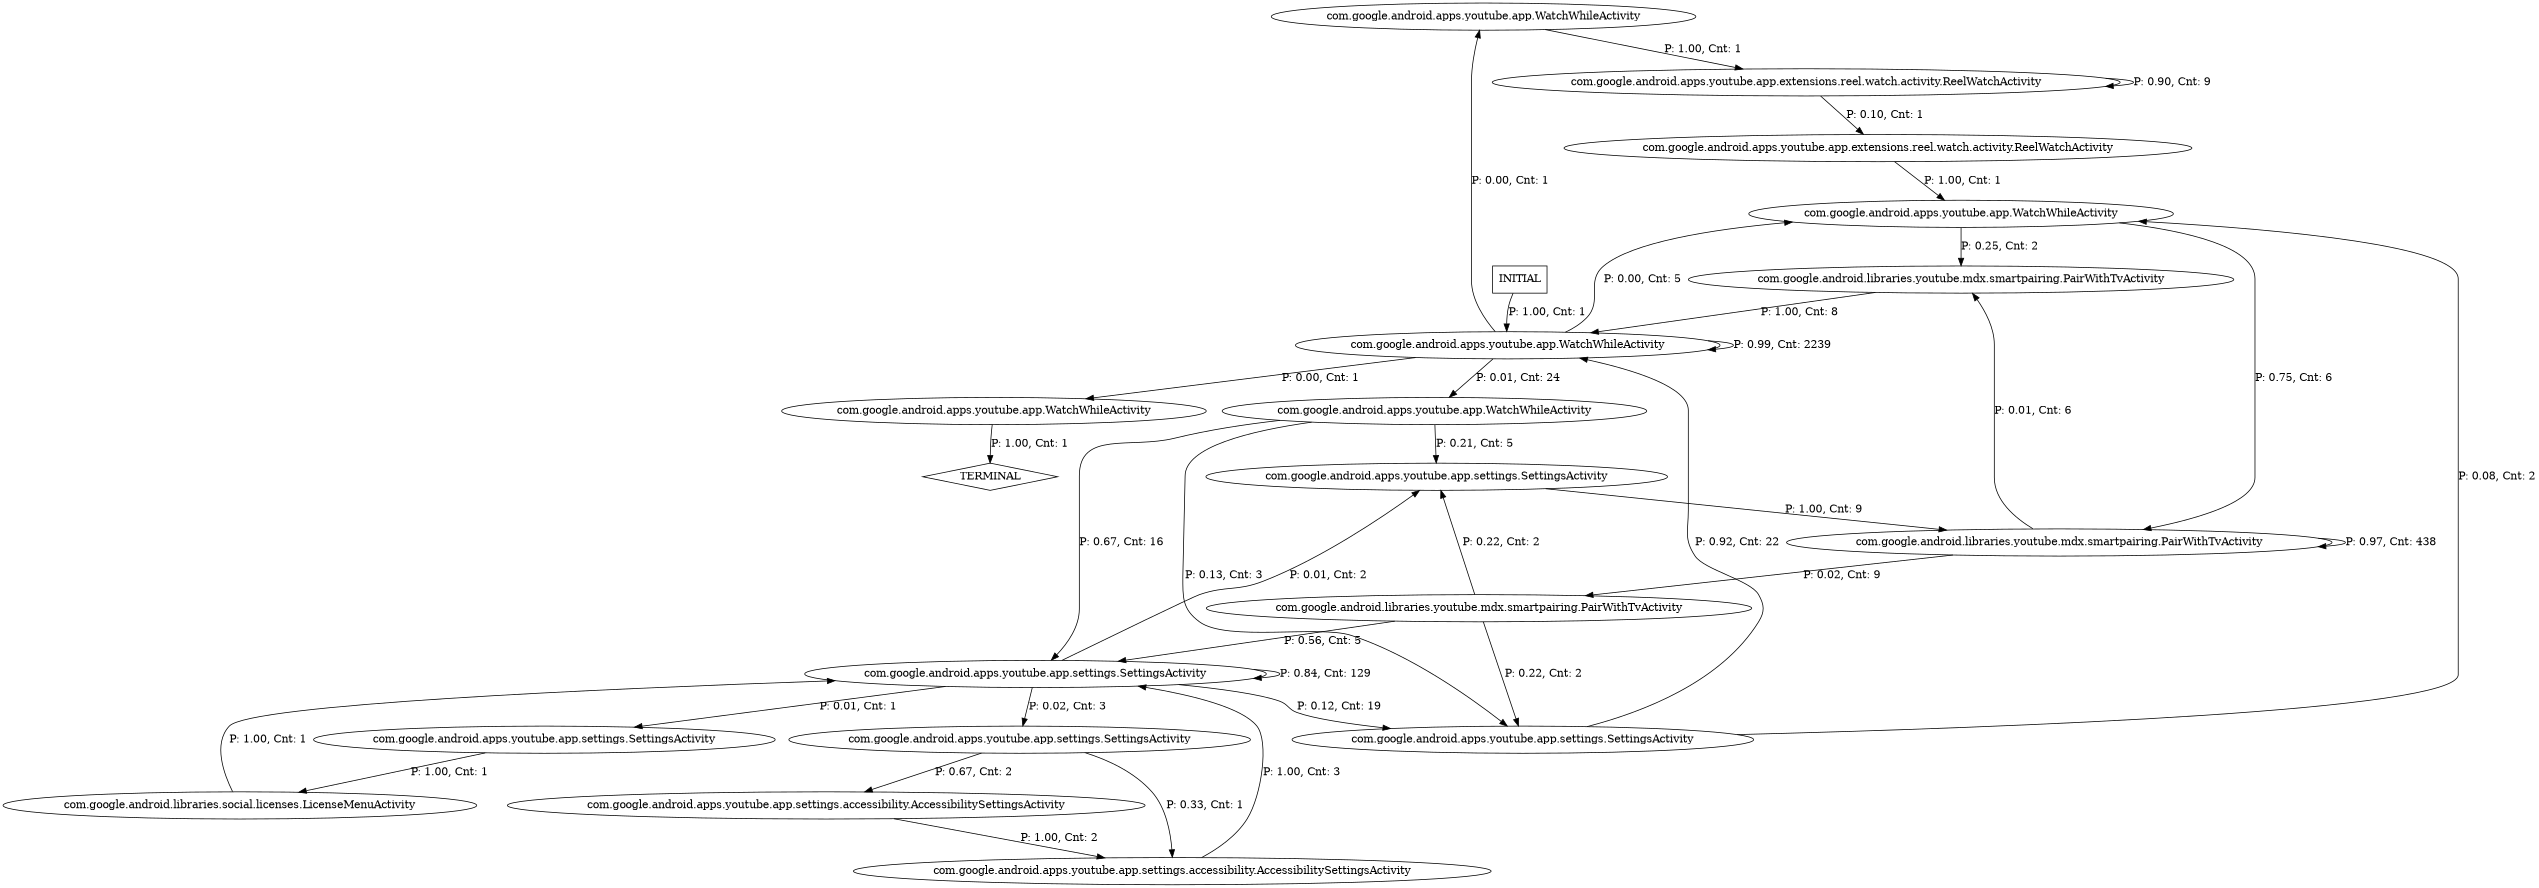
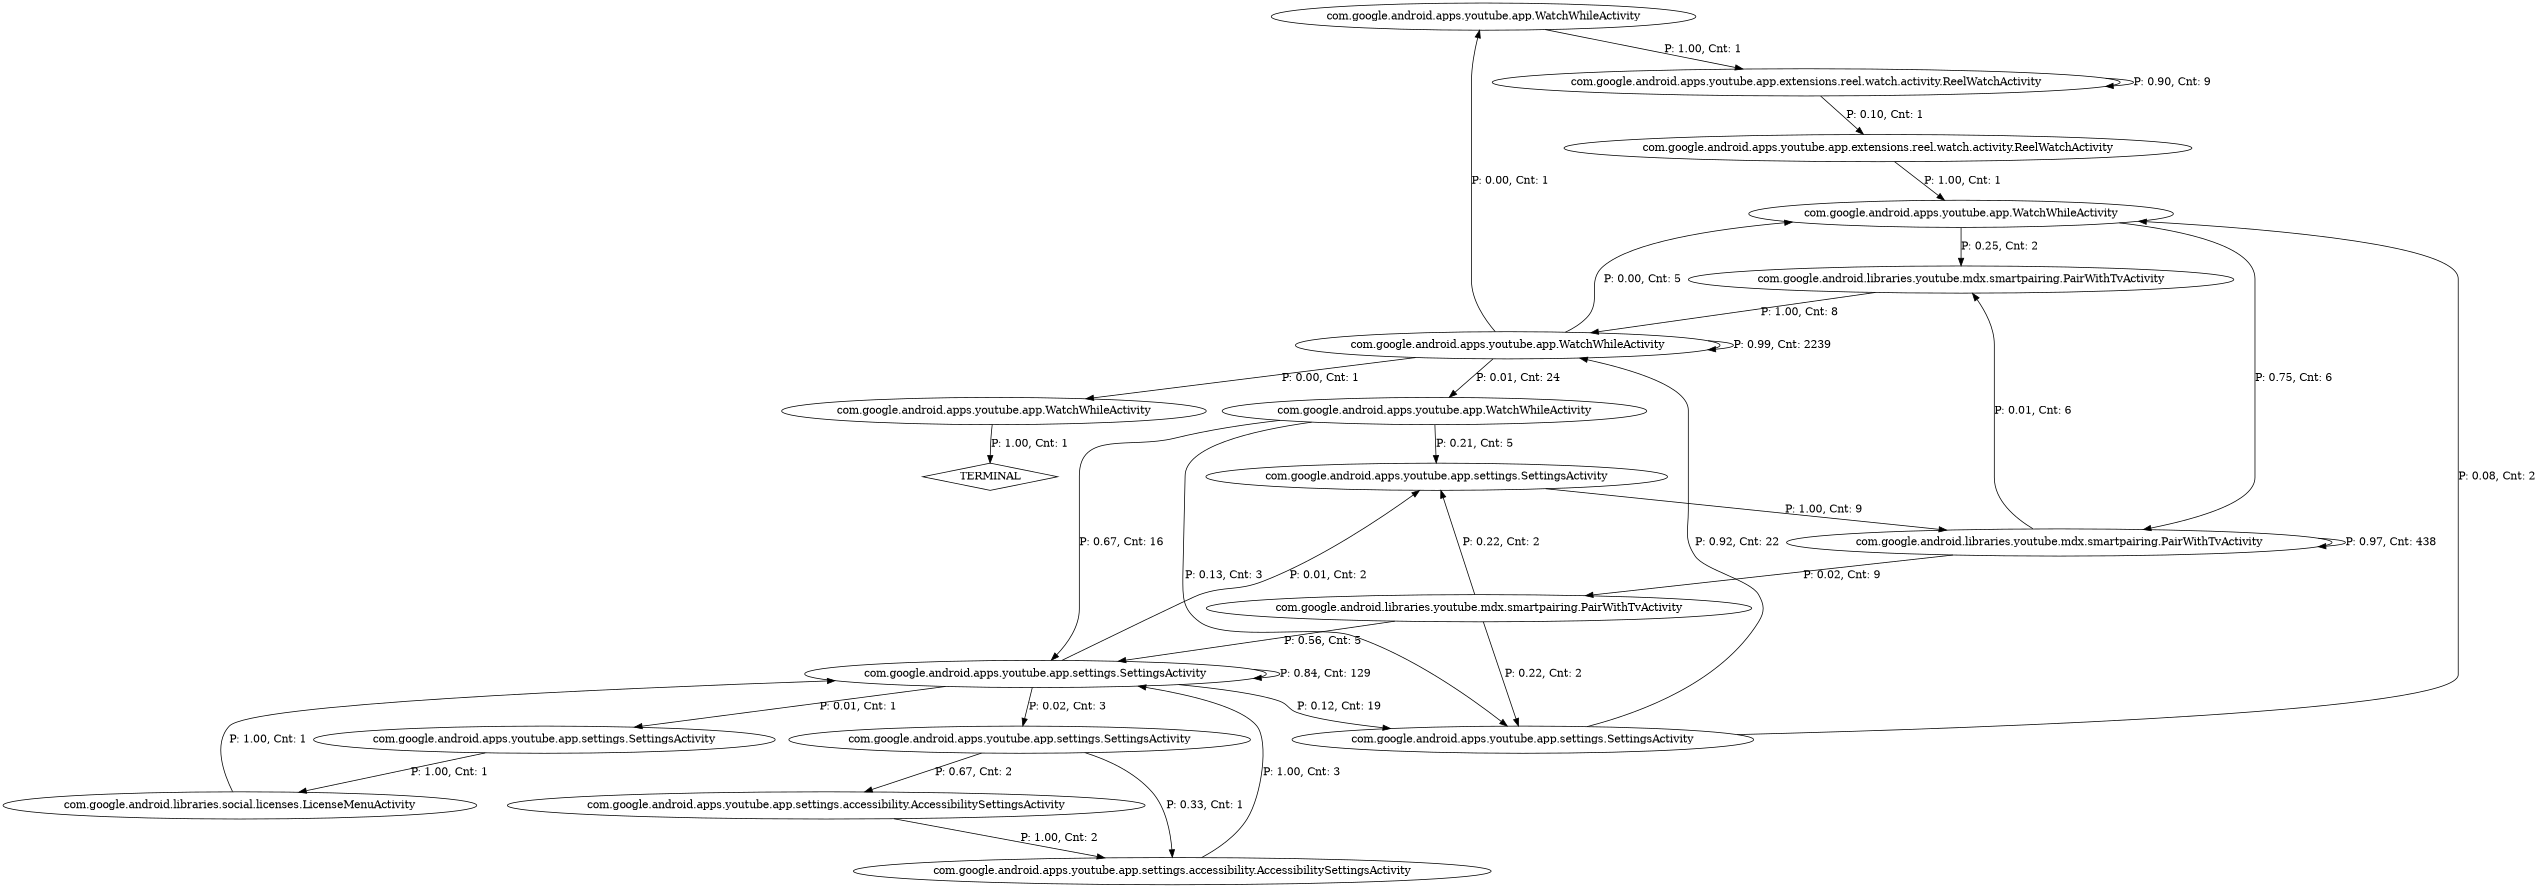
(1520, 280) -> none
